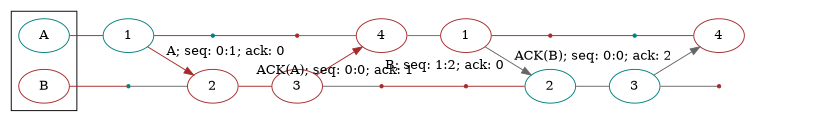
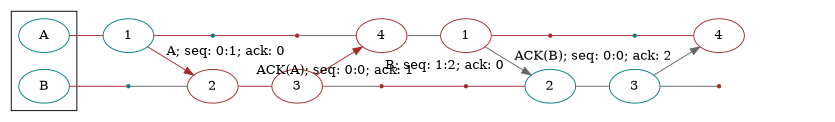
(44, 86) -> (44, 86)
